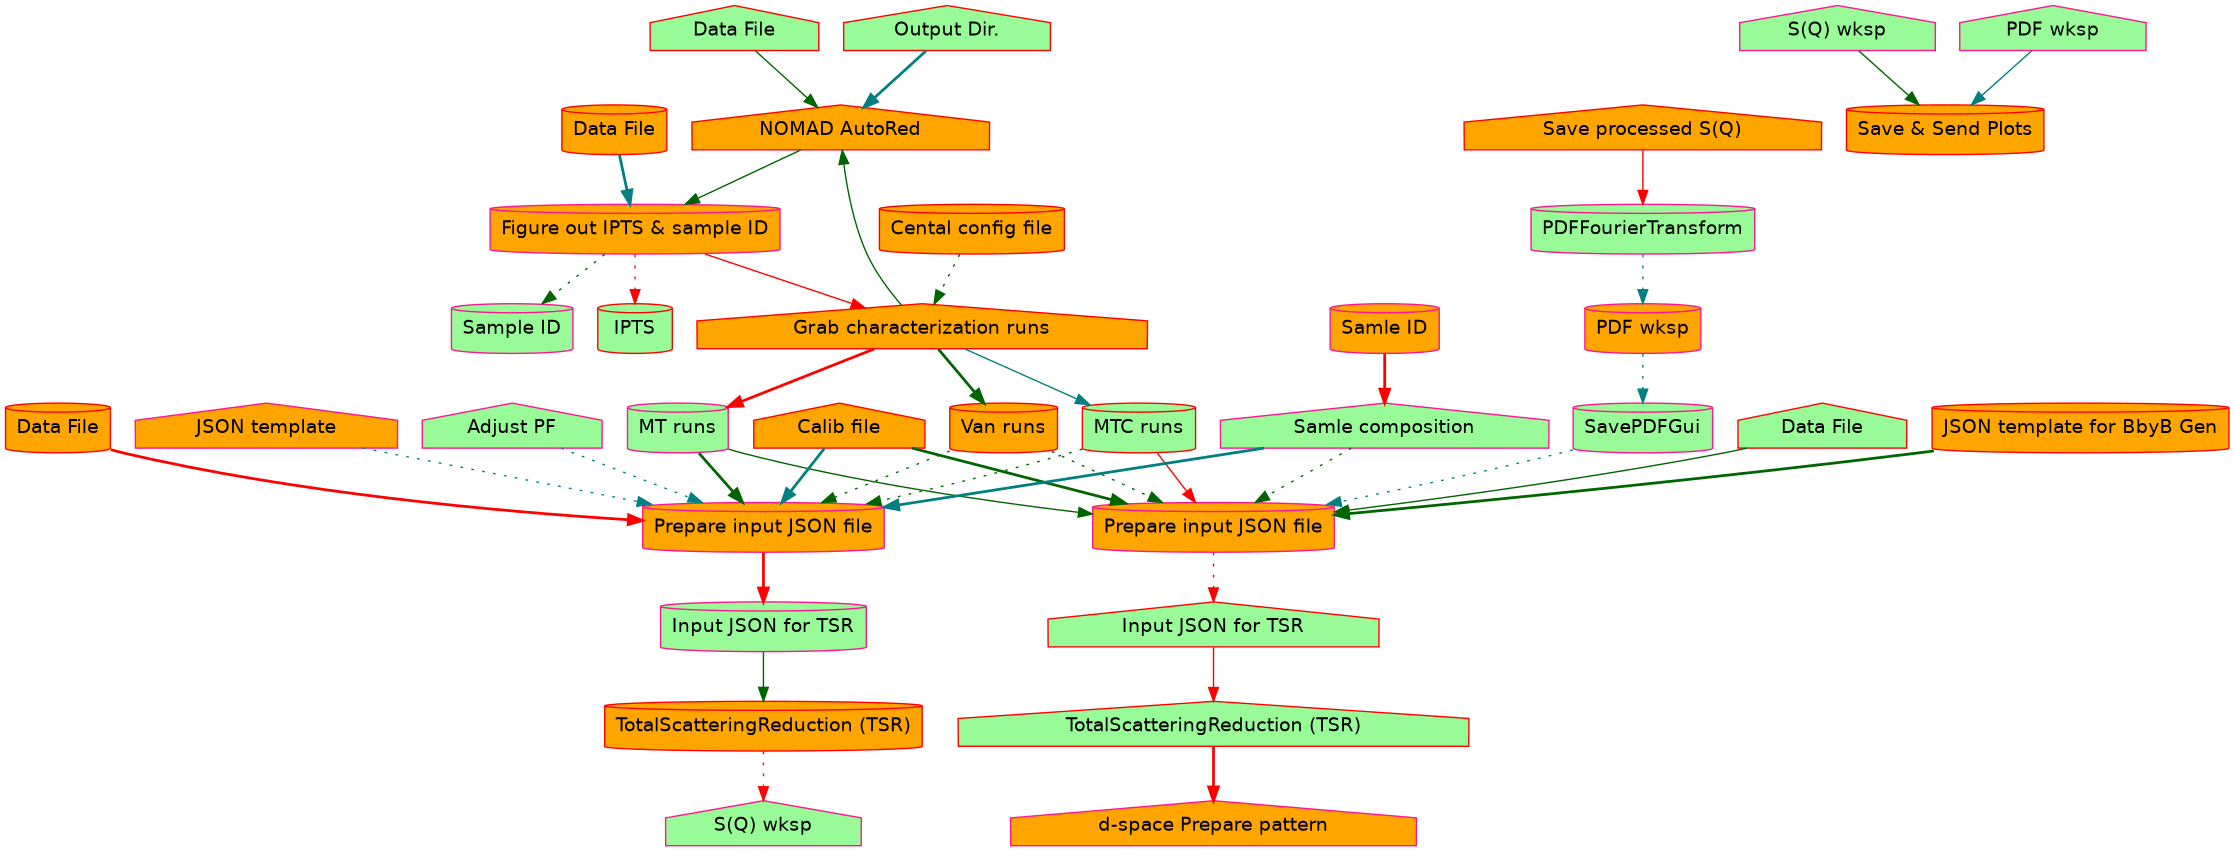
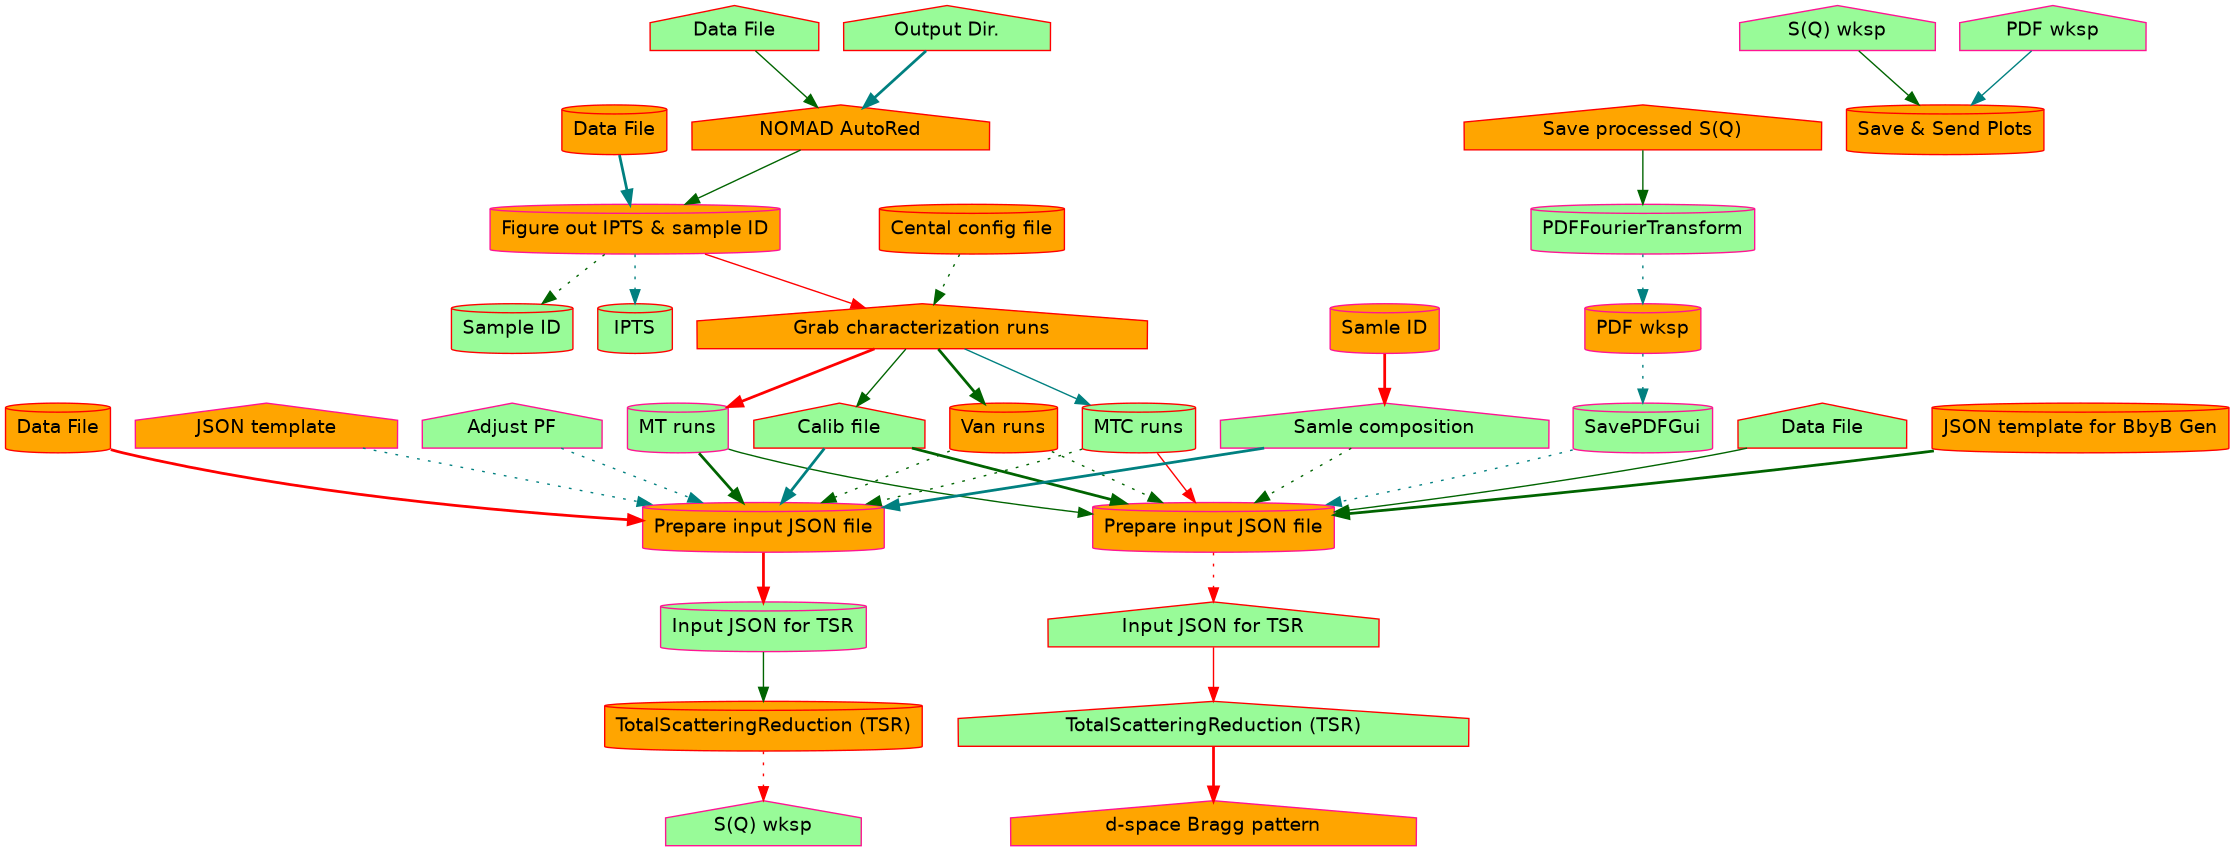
(1643, 170) -> (1643, 170)
(861, 240) -> (886, 372)
(635, 272) -> (635, 272)
(512, 329) -> (512, 329)
(839, 428) -> (839, 428)
(1214, 826) -> (1214, 826)
